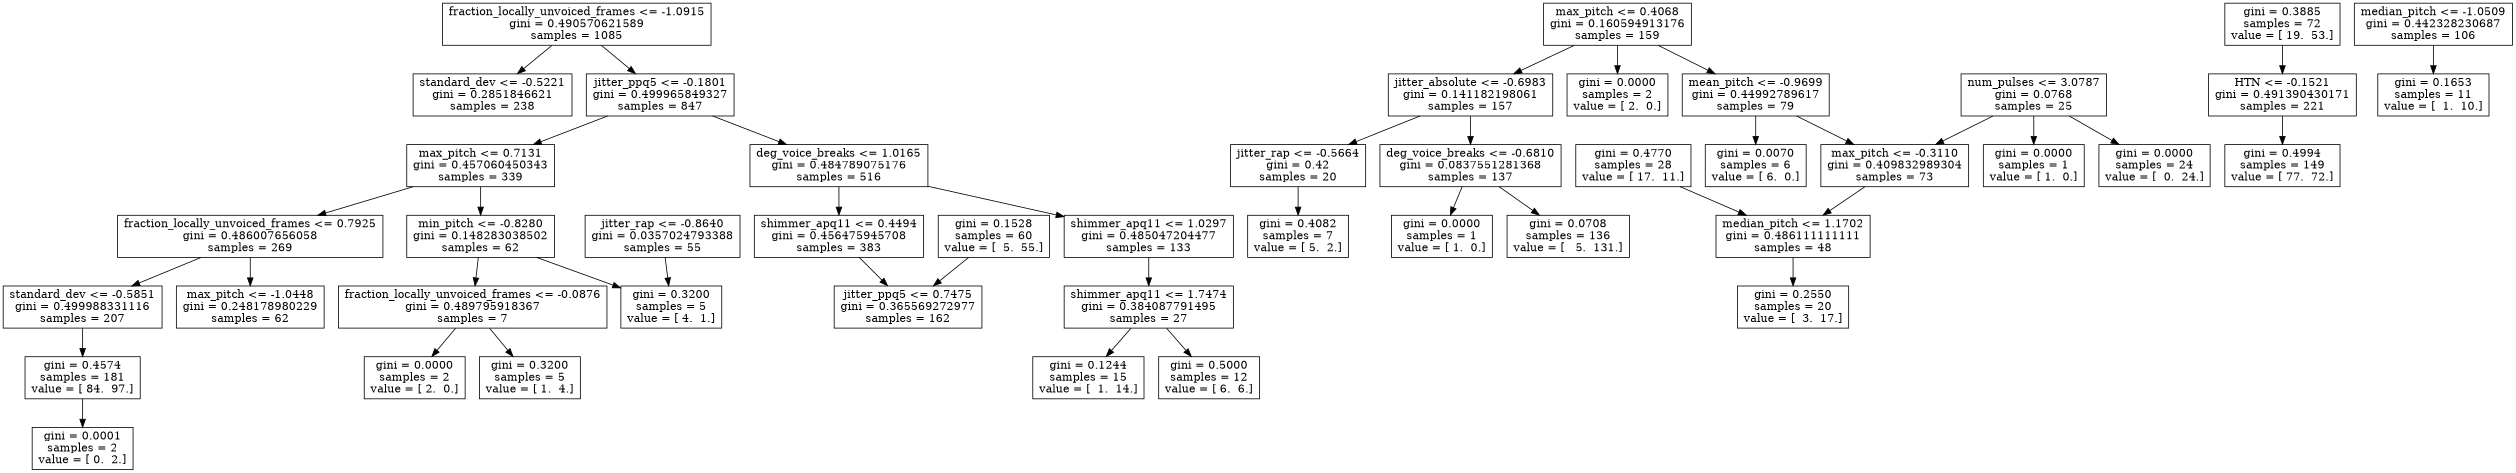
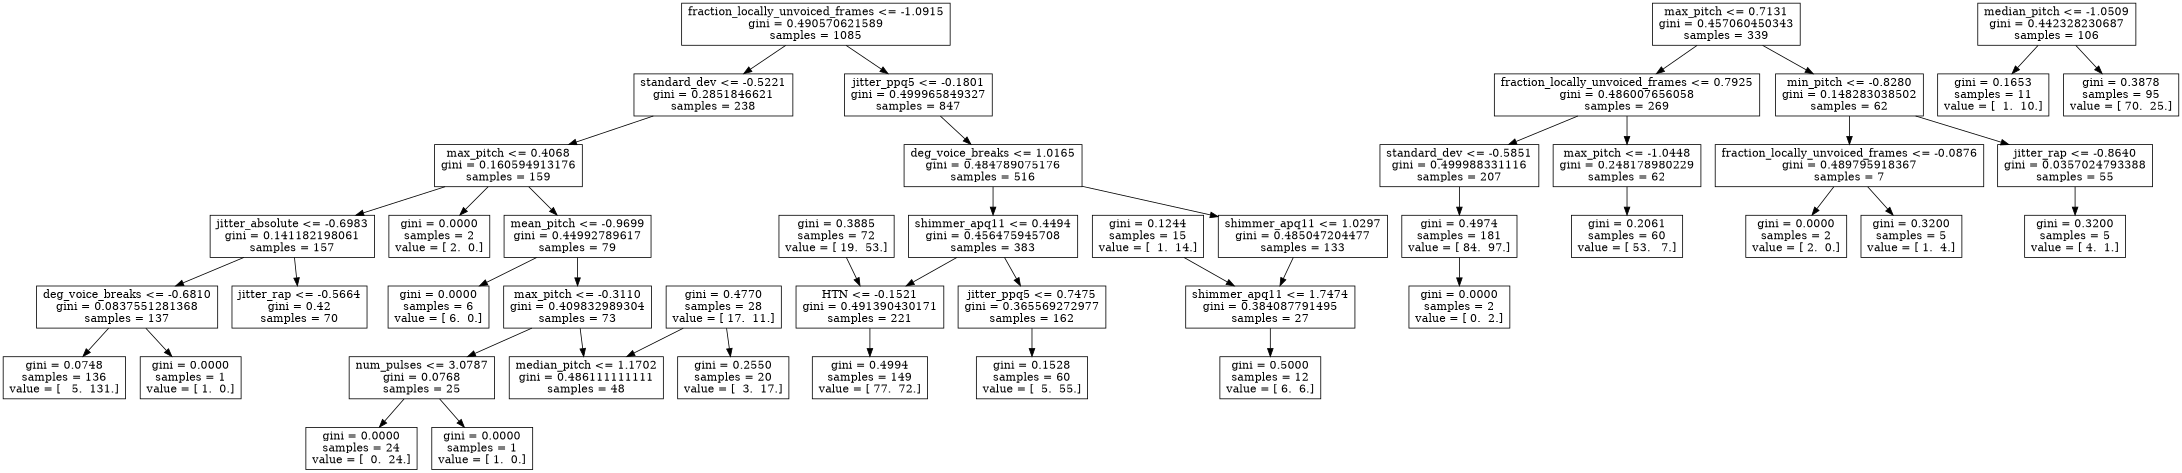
none -> (2121, 95)
(1968, 128) -> (503, 341)
(574, 129) -> none
none -> (615, 129)
(1298, 166) -> (300, 307)
(1756, 166) -> (439, 307)
(1298, 236) -> none
(1568, 236) -> (64, 378)
none -> (1627, 236)
(1793, 268) -> (728, 338)
(954, 269) -> (1032, 338)
none -> (935, 270)
(575, 271) -> (1958, 129)
(1121, 339) -> (1206, 270)
(83, 378) -> (1459, 236)
(83, 448) -> (1459, 307)
